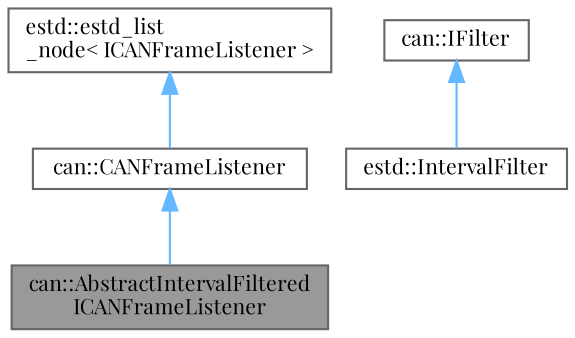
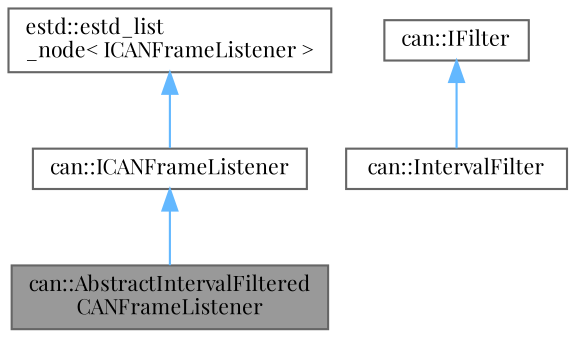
(170, 169) -> (170, 169)
(457, 169) -> (457, 169)
(170, 297) -> (170, 297)
